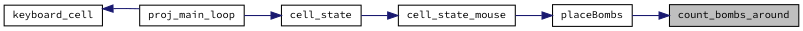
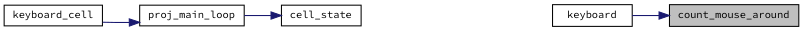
(126, 9) -> (116, 22)
(457, 16) -> none
(592, 16) -> (592, 16)
(734, 16) -> (734, 16)
